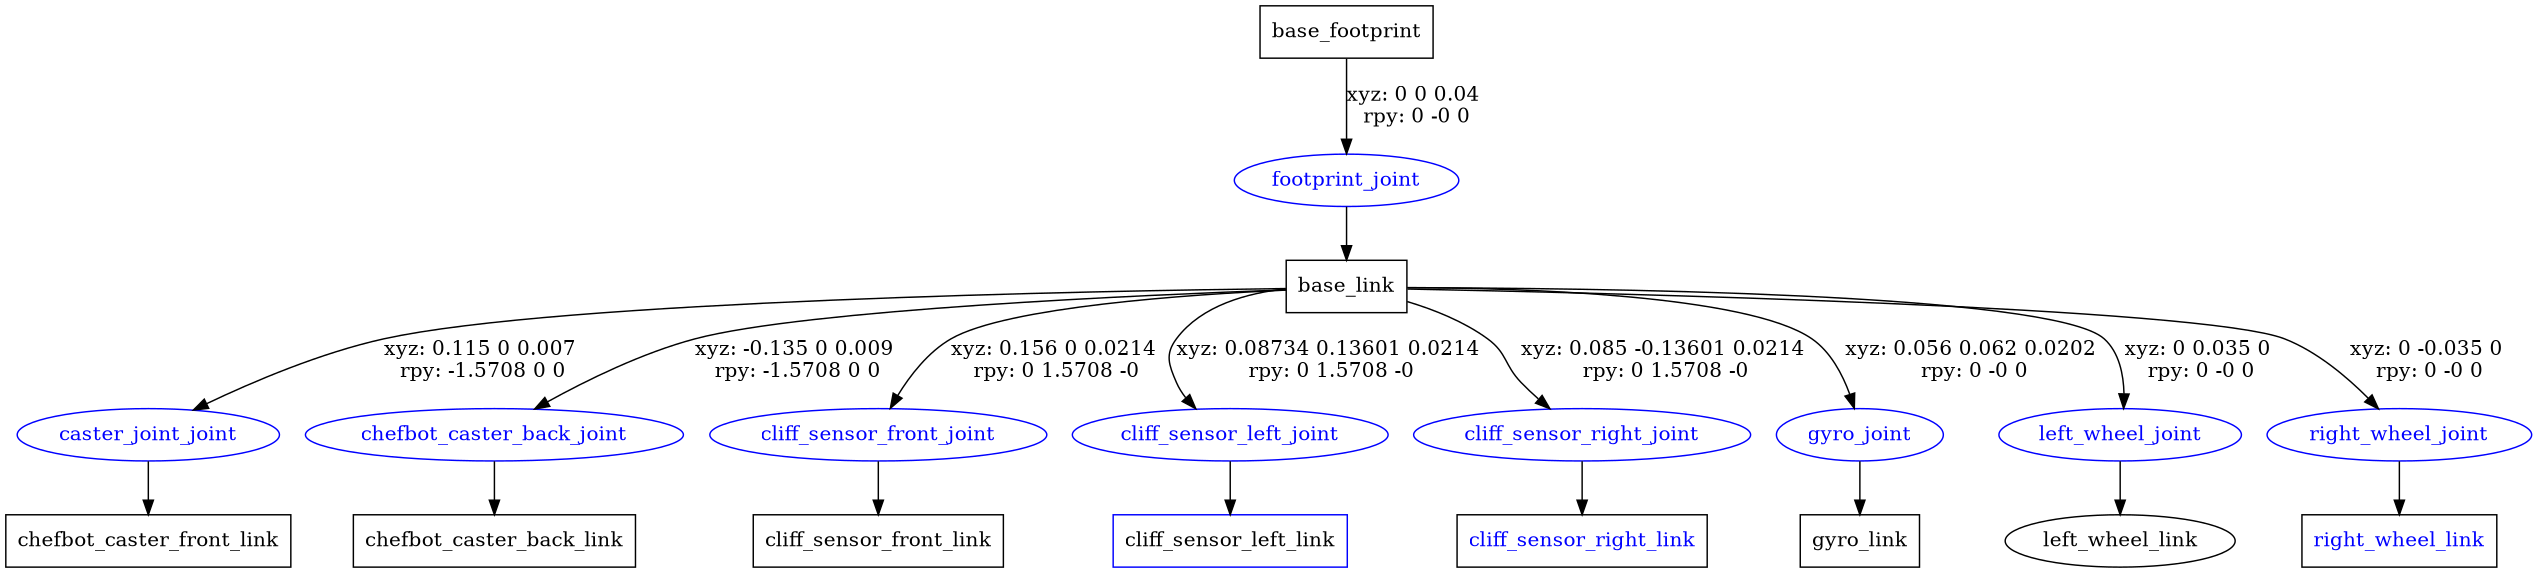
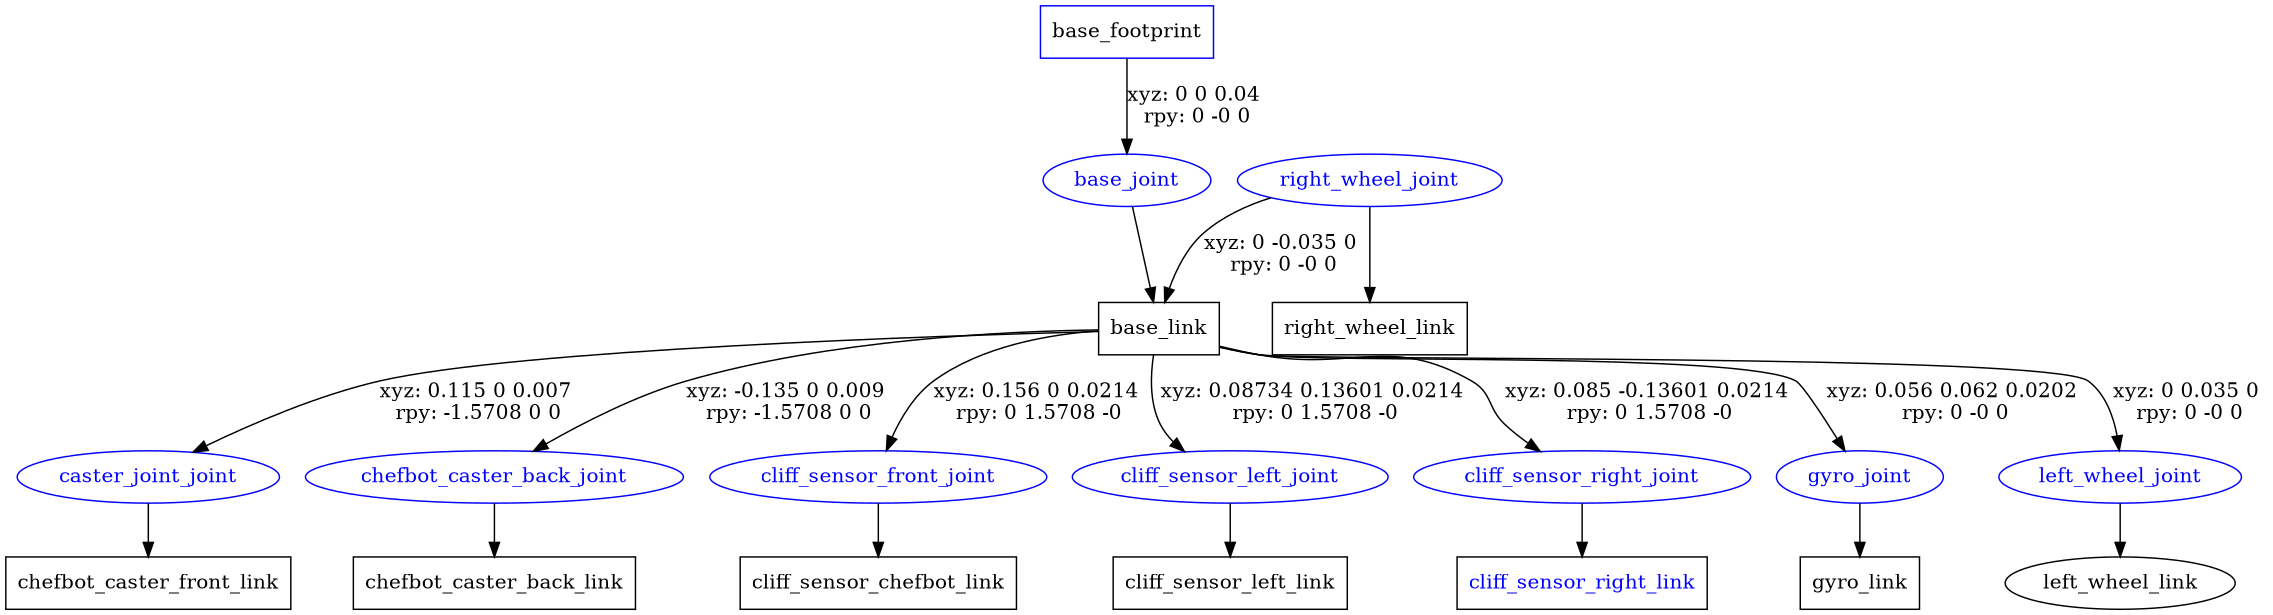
(1347, 32) -> (1127, 32)
(1347, 180) -> (1127, 180)
(2070, 313) -> (1208, 230)
(878, 541) -> (878, 583)
(1230, 541) -> (1230, 583)
(2399, 541) -> (1370, 329)
